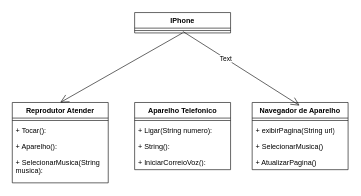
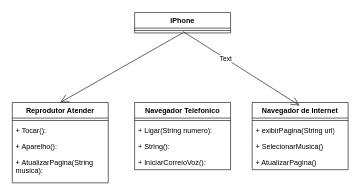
(183, 111) -> (183, 111)
(300, 111) -> (300, 111)
(61, 167) -> (61, 167)
